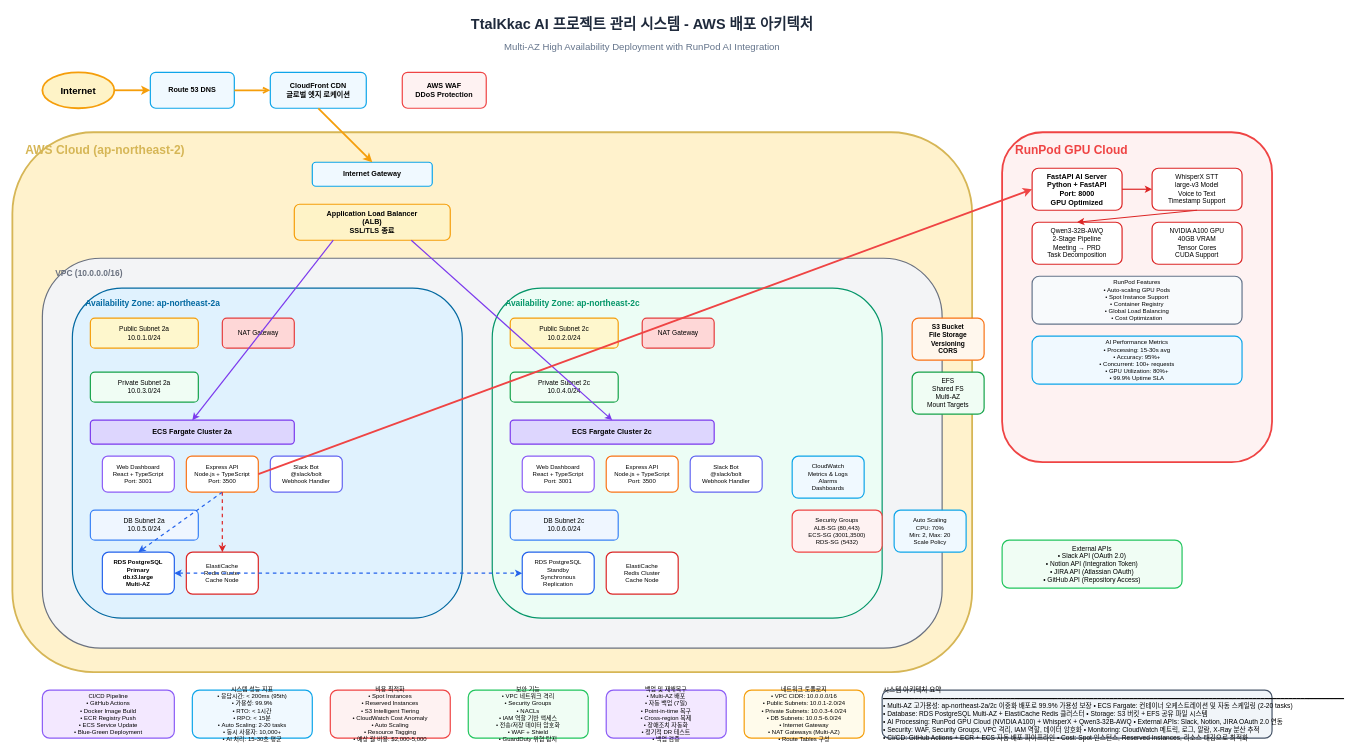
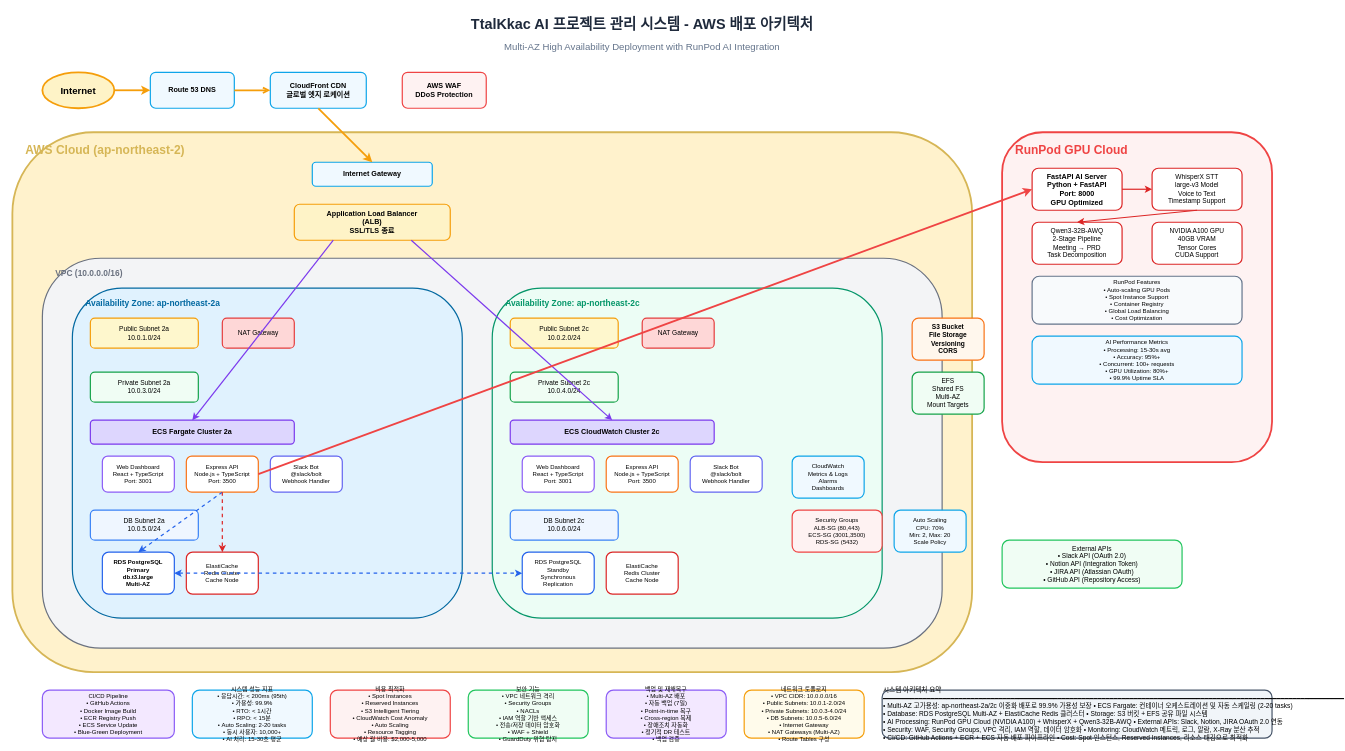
(612, 432) -> (612, 432)
